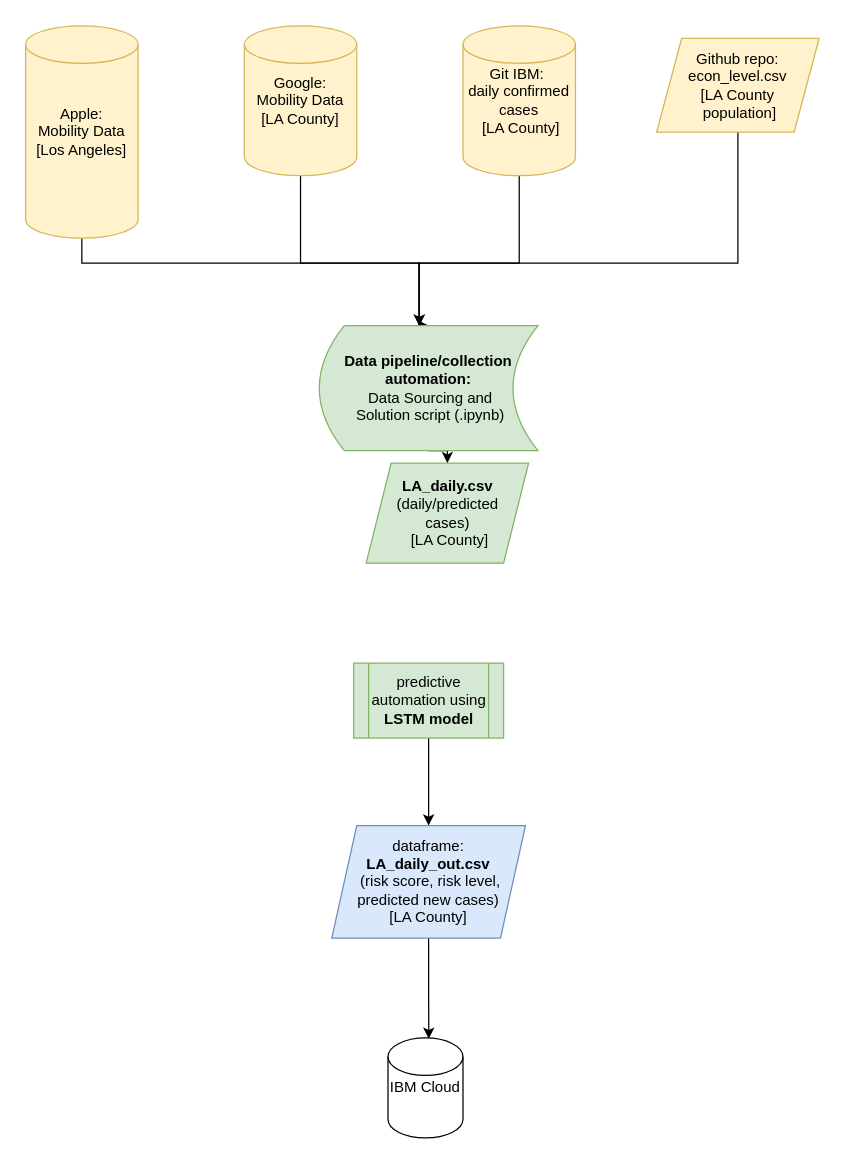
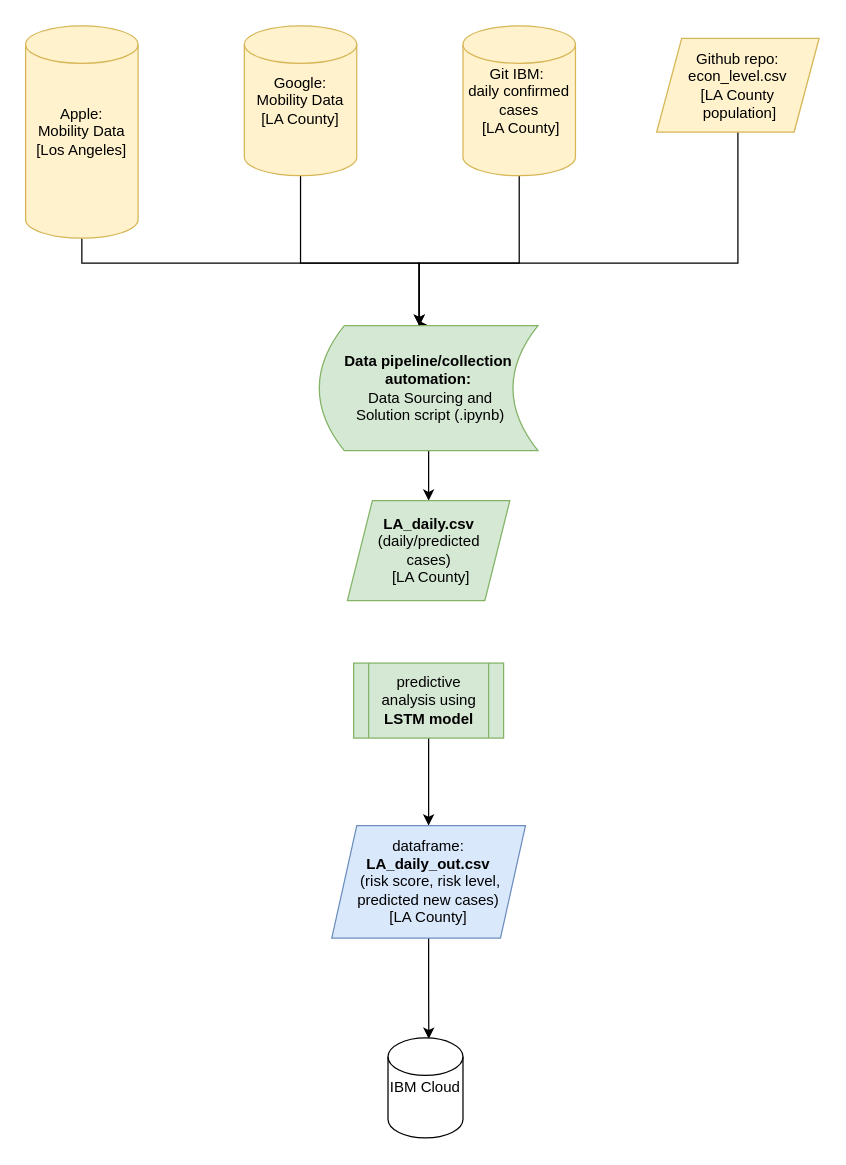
(448, 513) -> (429, 551)
(429, 701) -> (429, 701)
